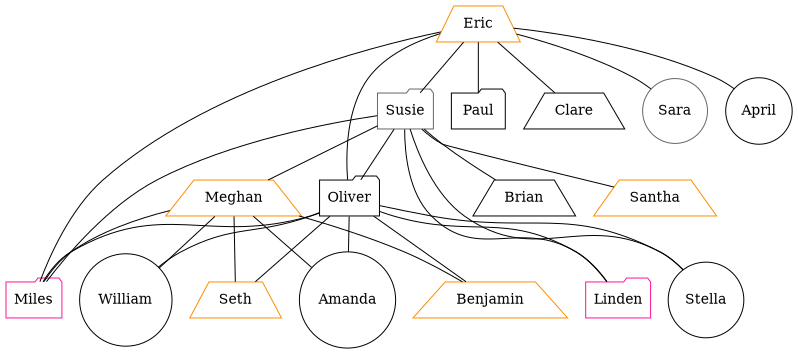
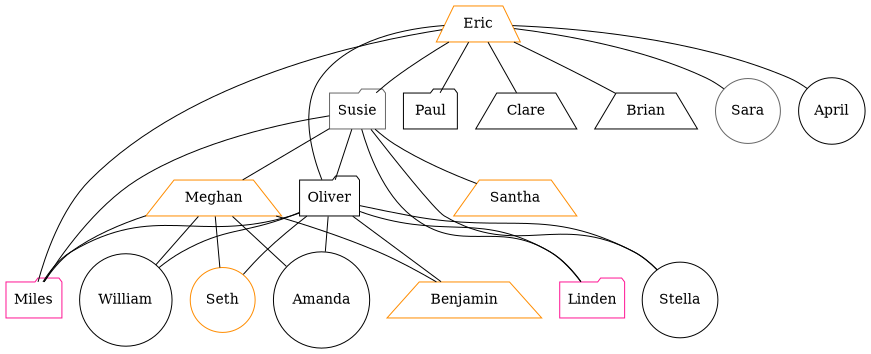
(459, 156) -> (565, 67)
(236, 300) -> (223, 300)
